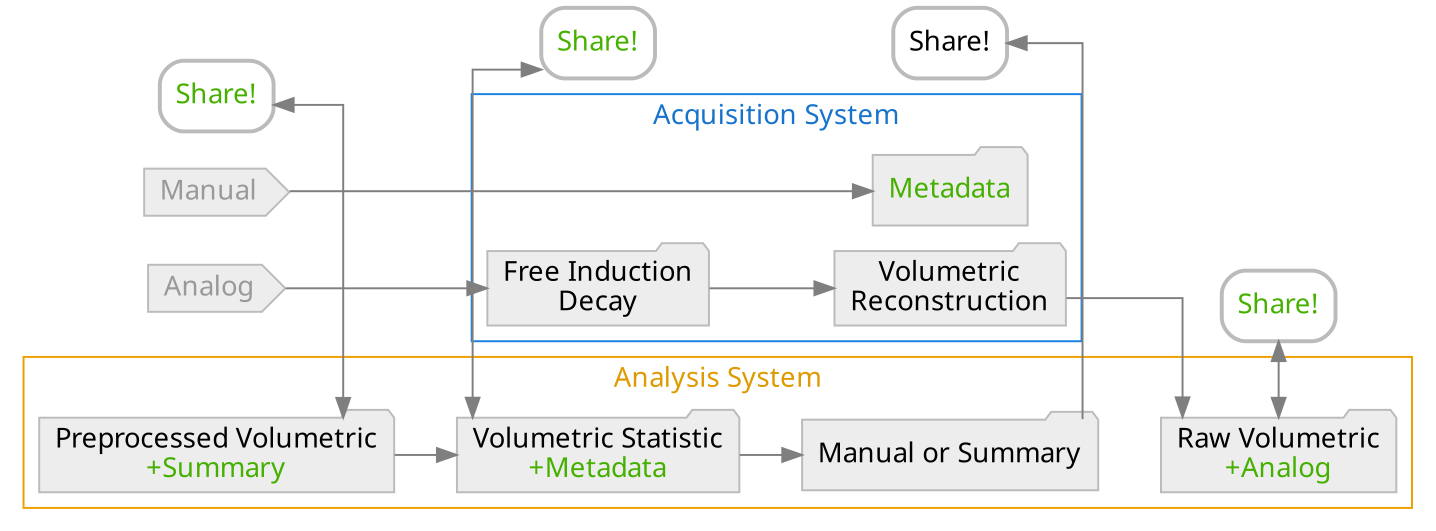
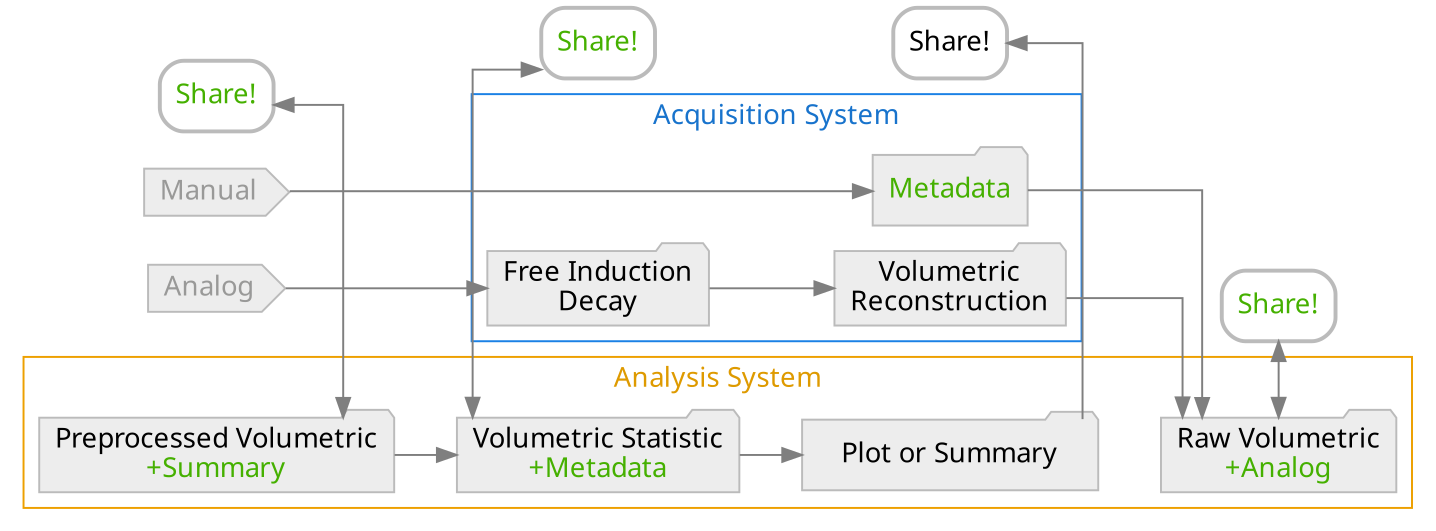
none -> (1202, 207)
(950, 455) -> (950, 455)
